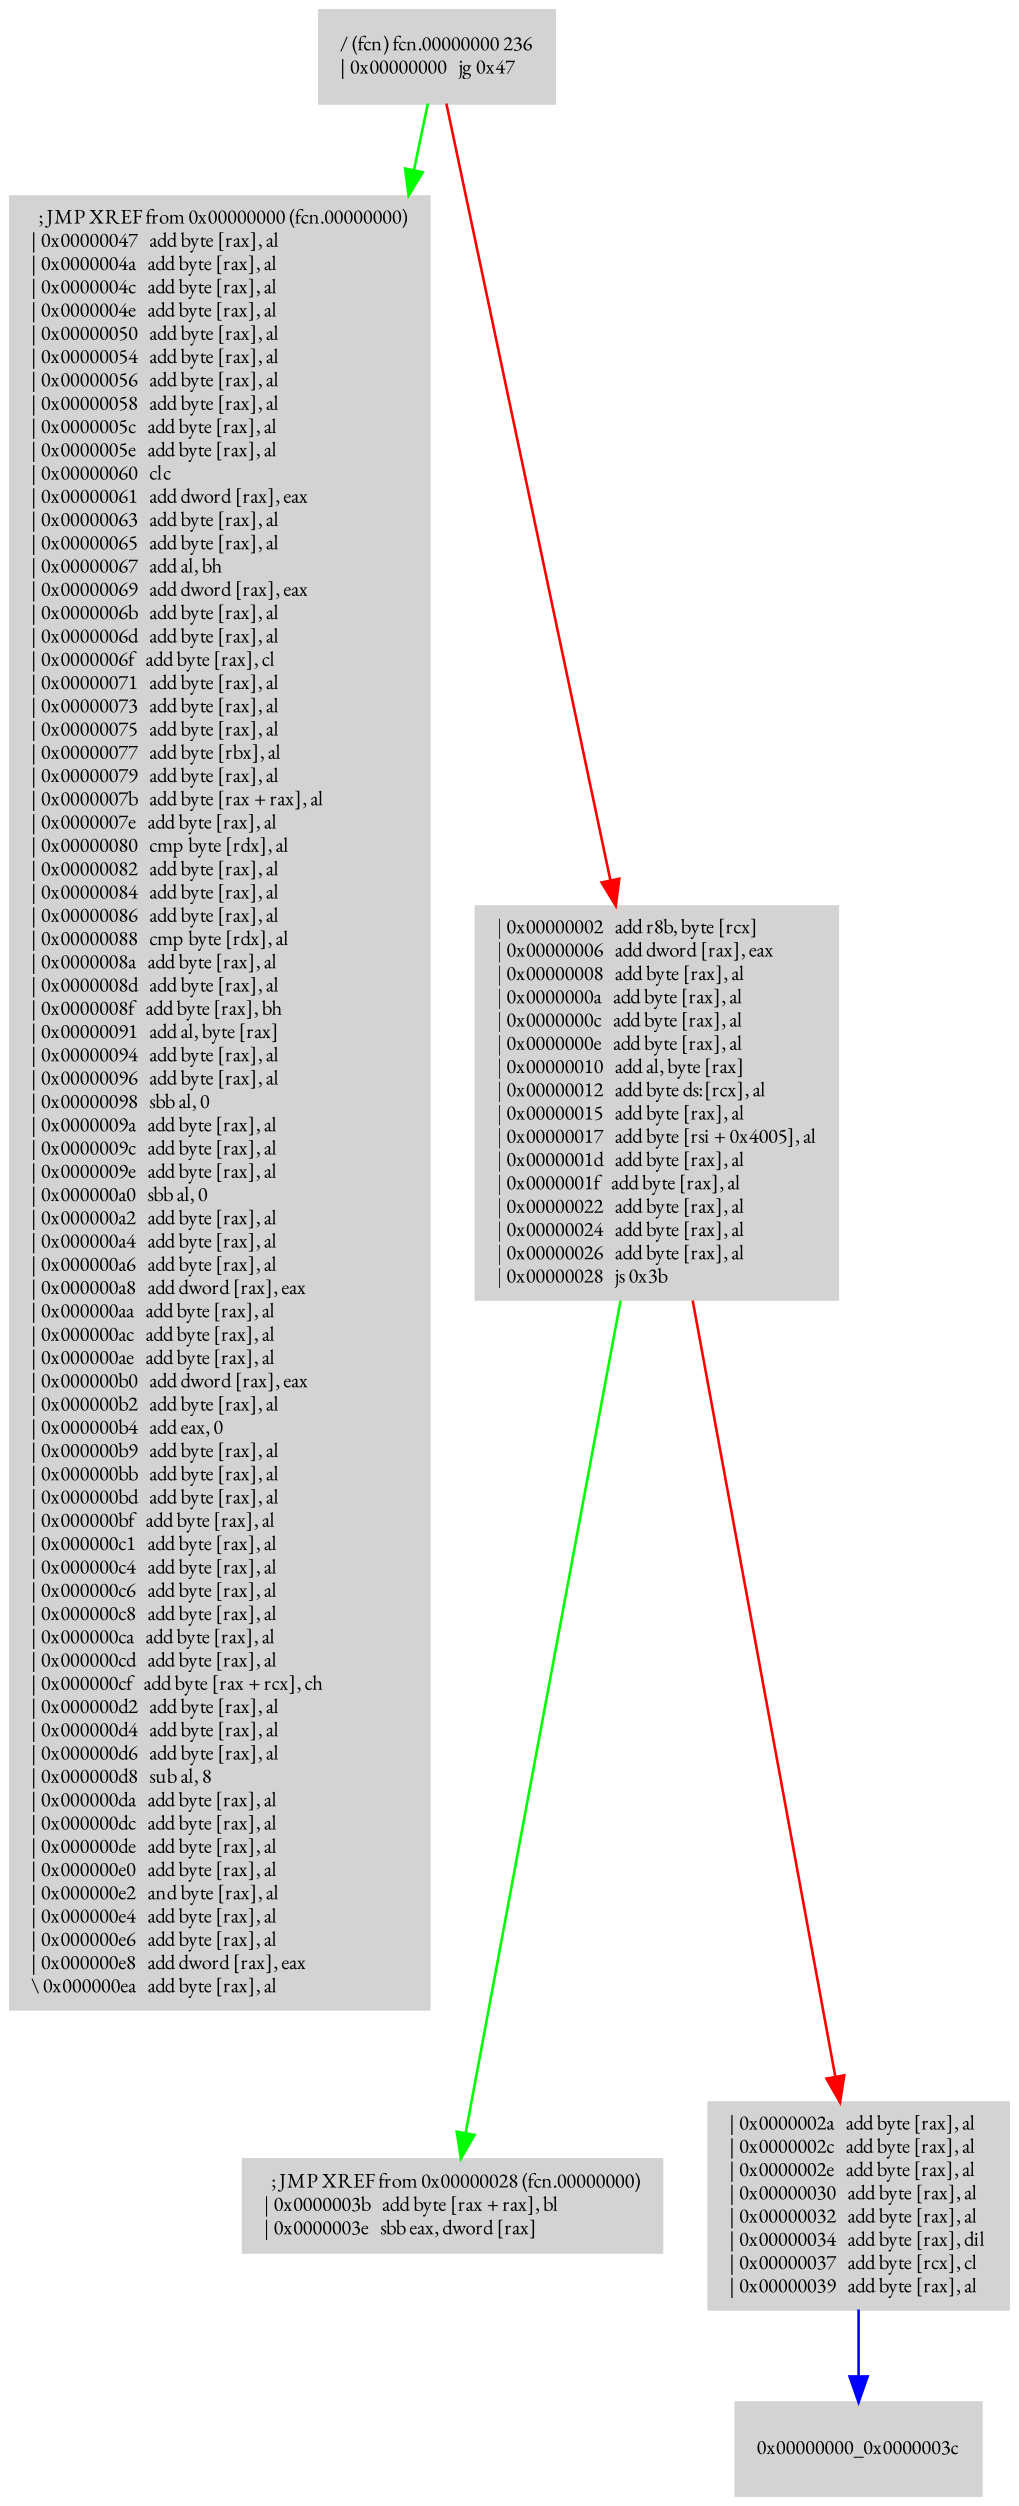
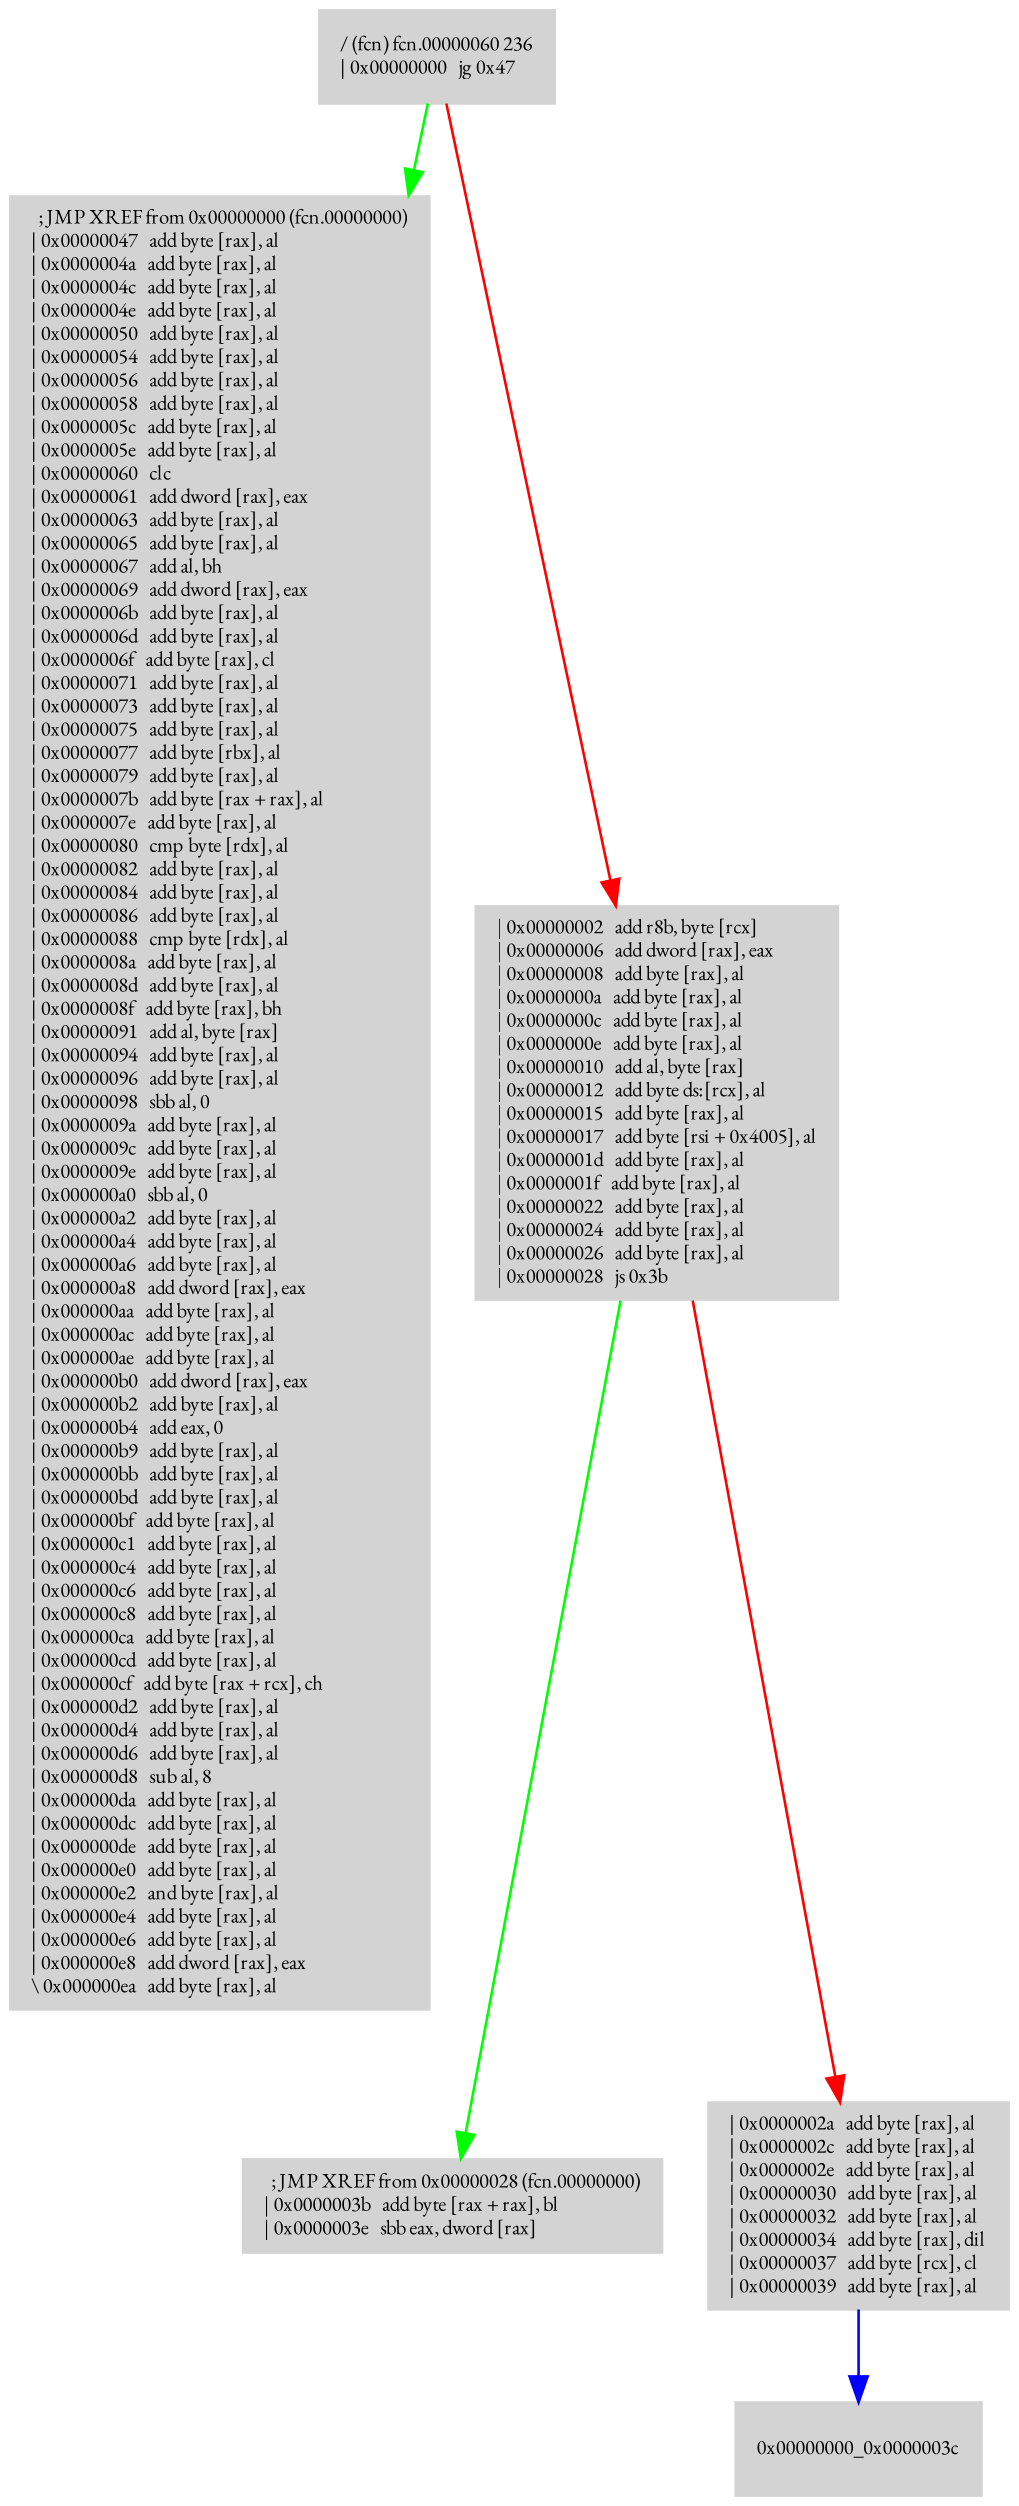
(437, 57) -> (437, 57)
